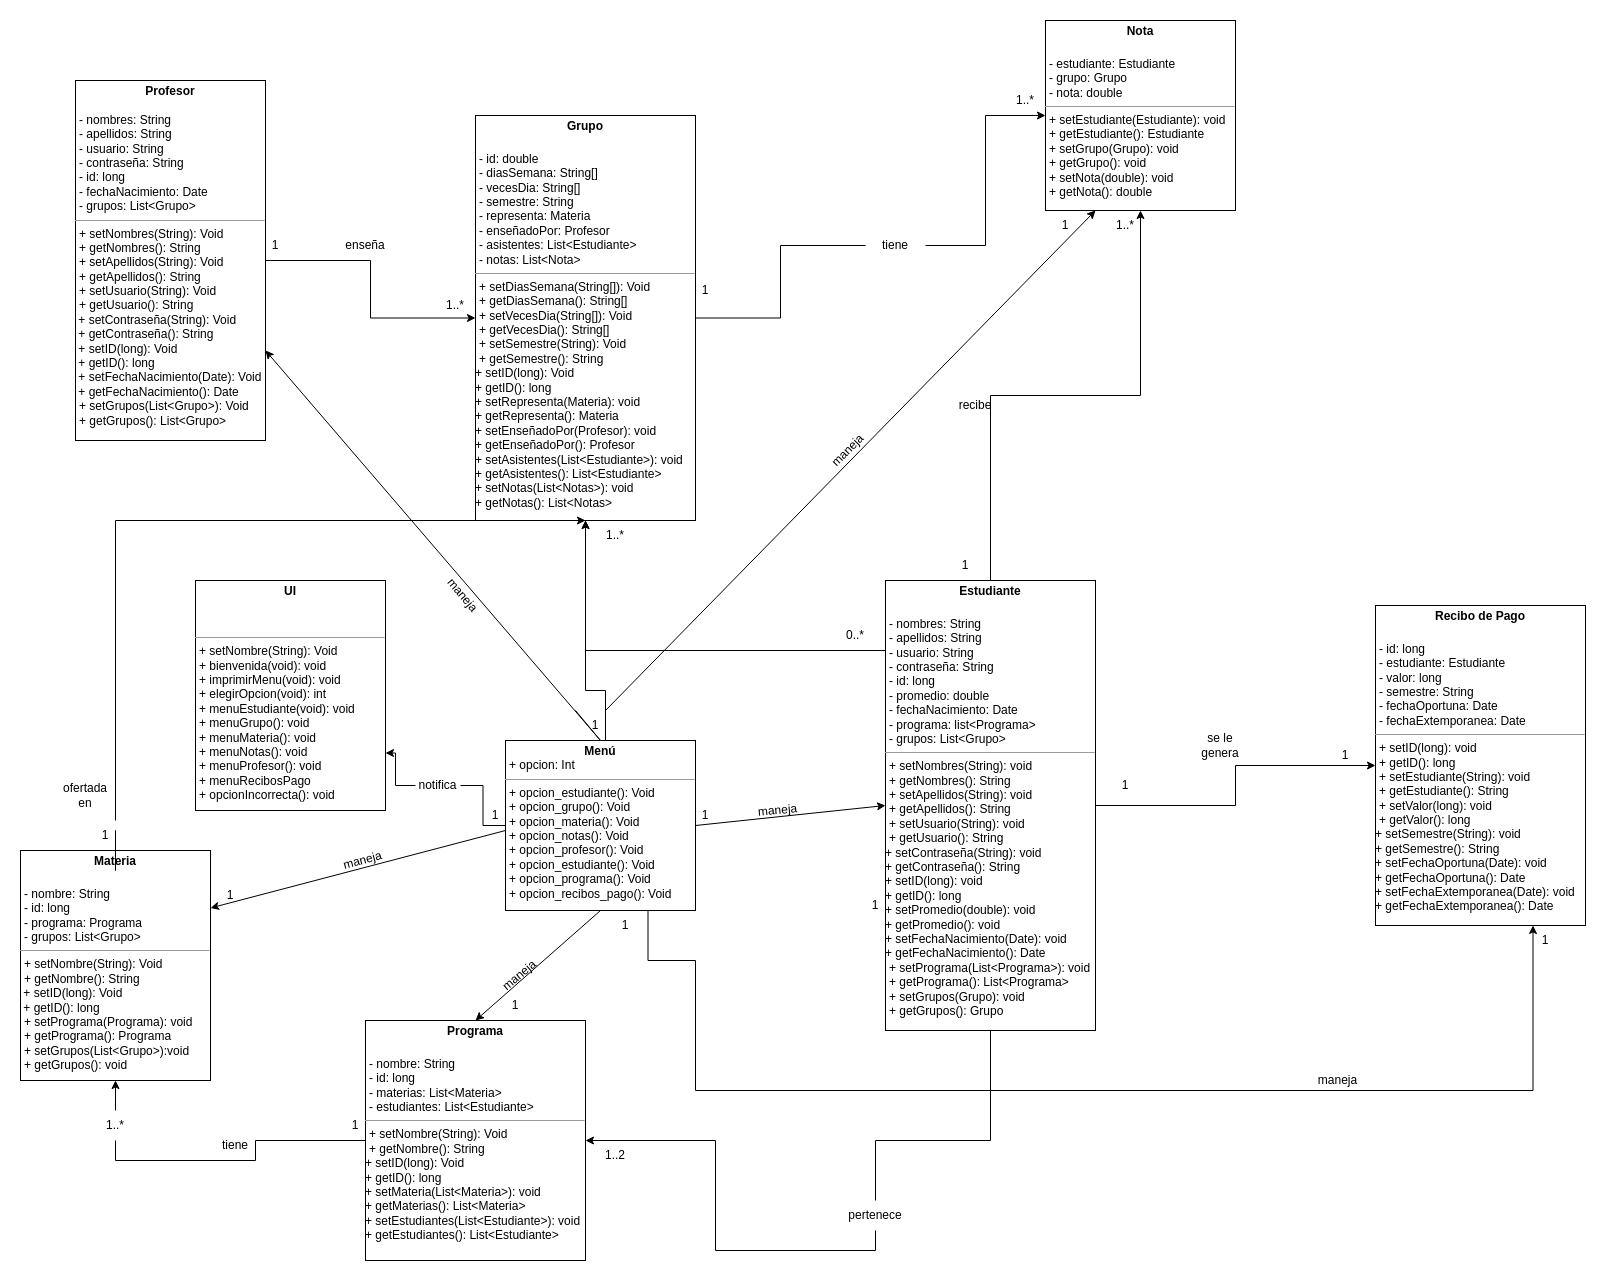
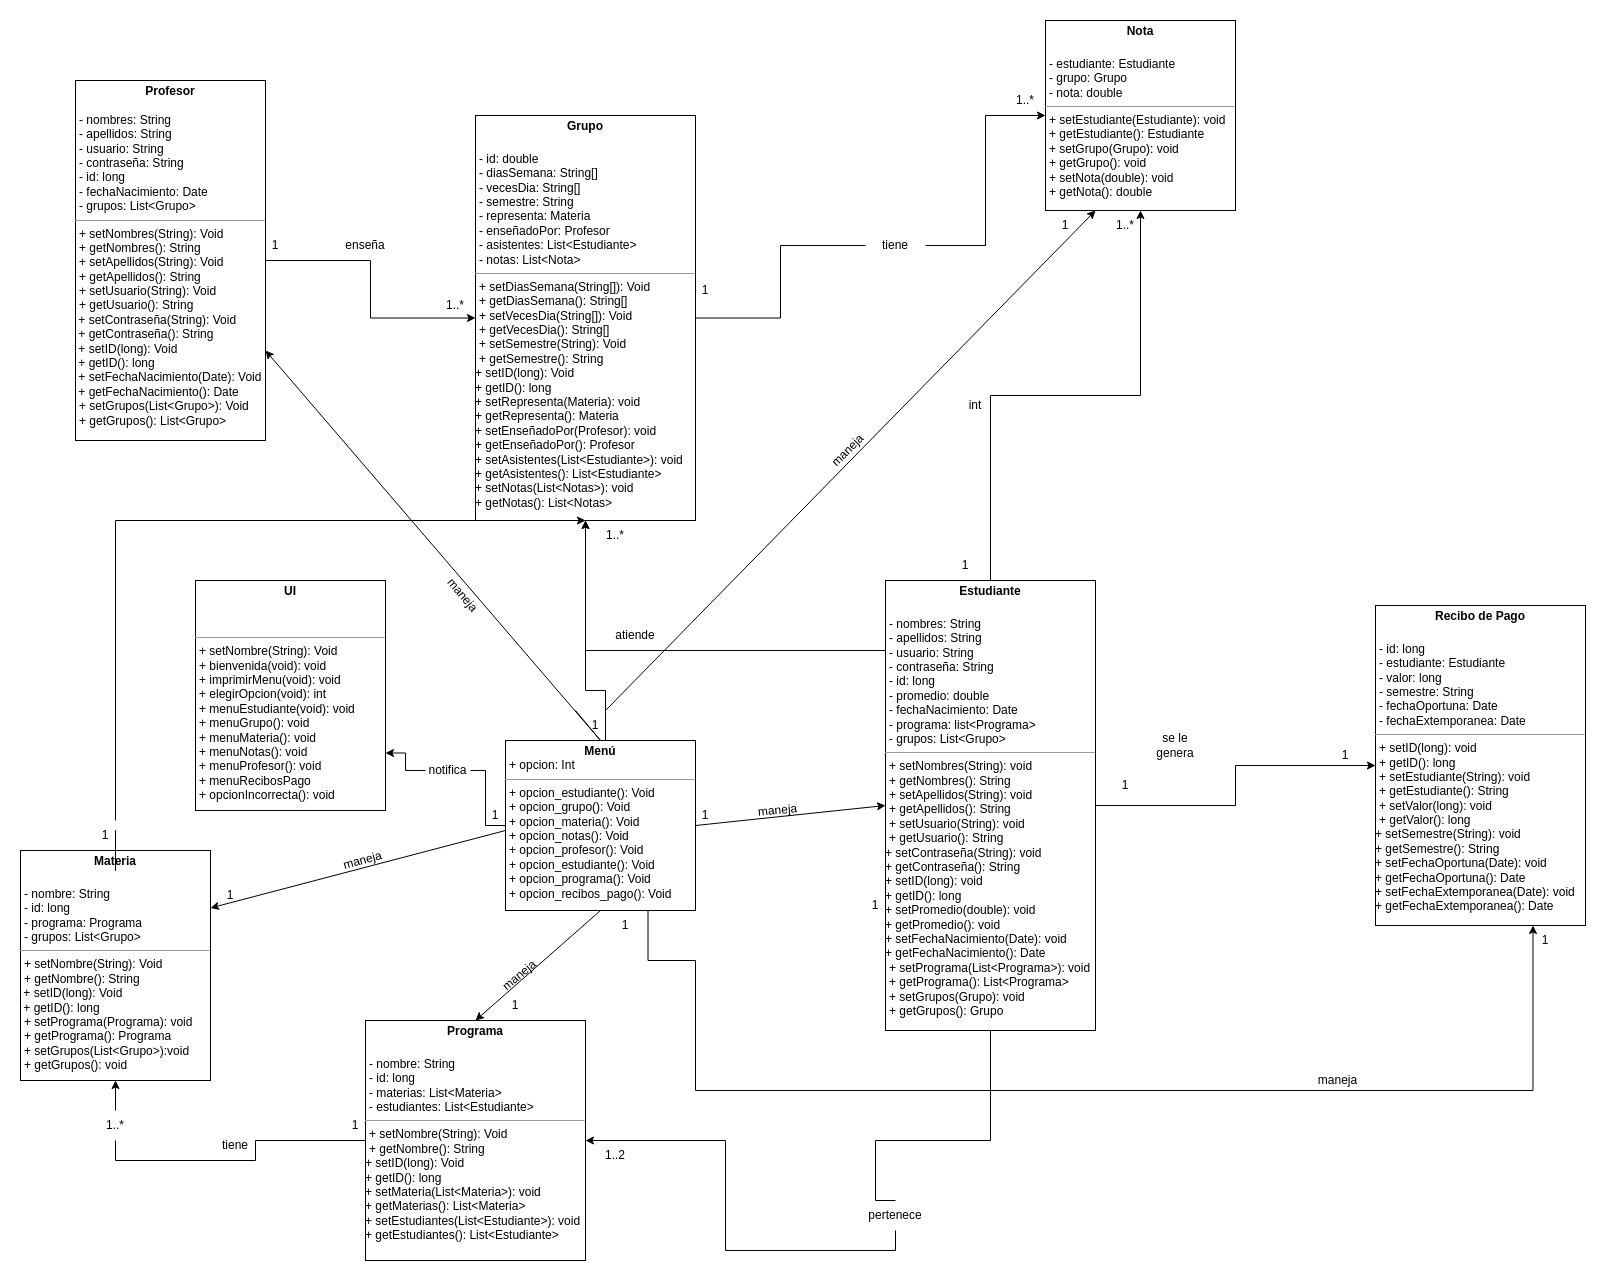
(976, 406) -> (976, 406)
none -> (636, 636)
(856, 636) -> none
(1221, 746) -> (1176, 746)
(438, 786) -> (448, 771)
(86, 796) -> none
(876, 1216) -> (896, 1216)
